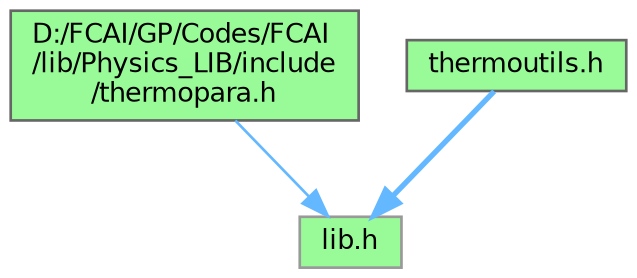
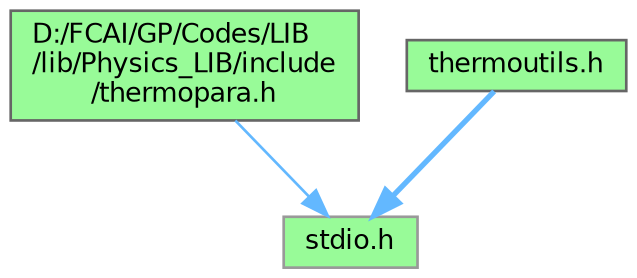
(185, 66) -> (185, 66)
(351, 242) -> (351, 242)
